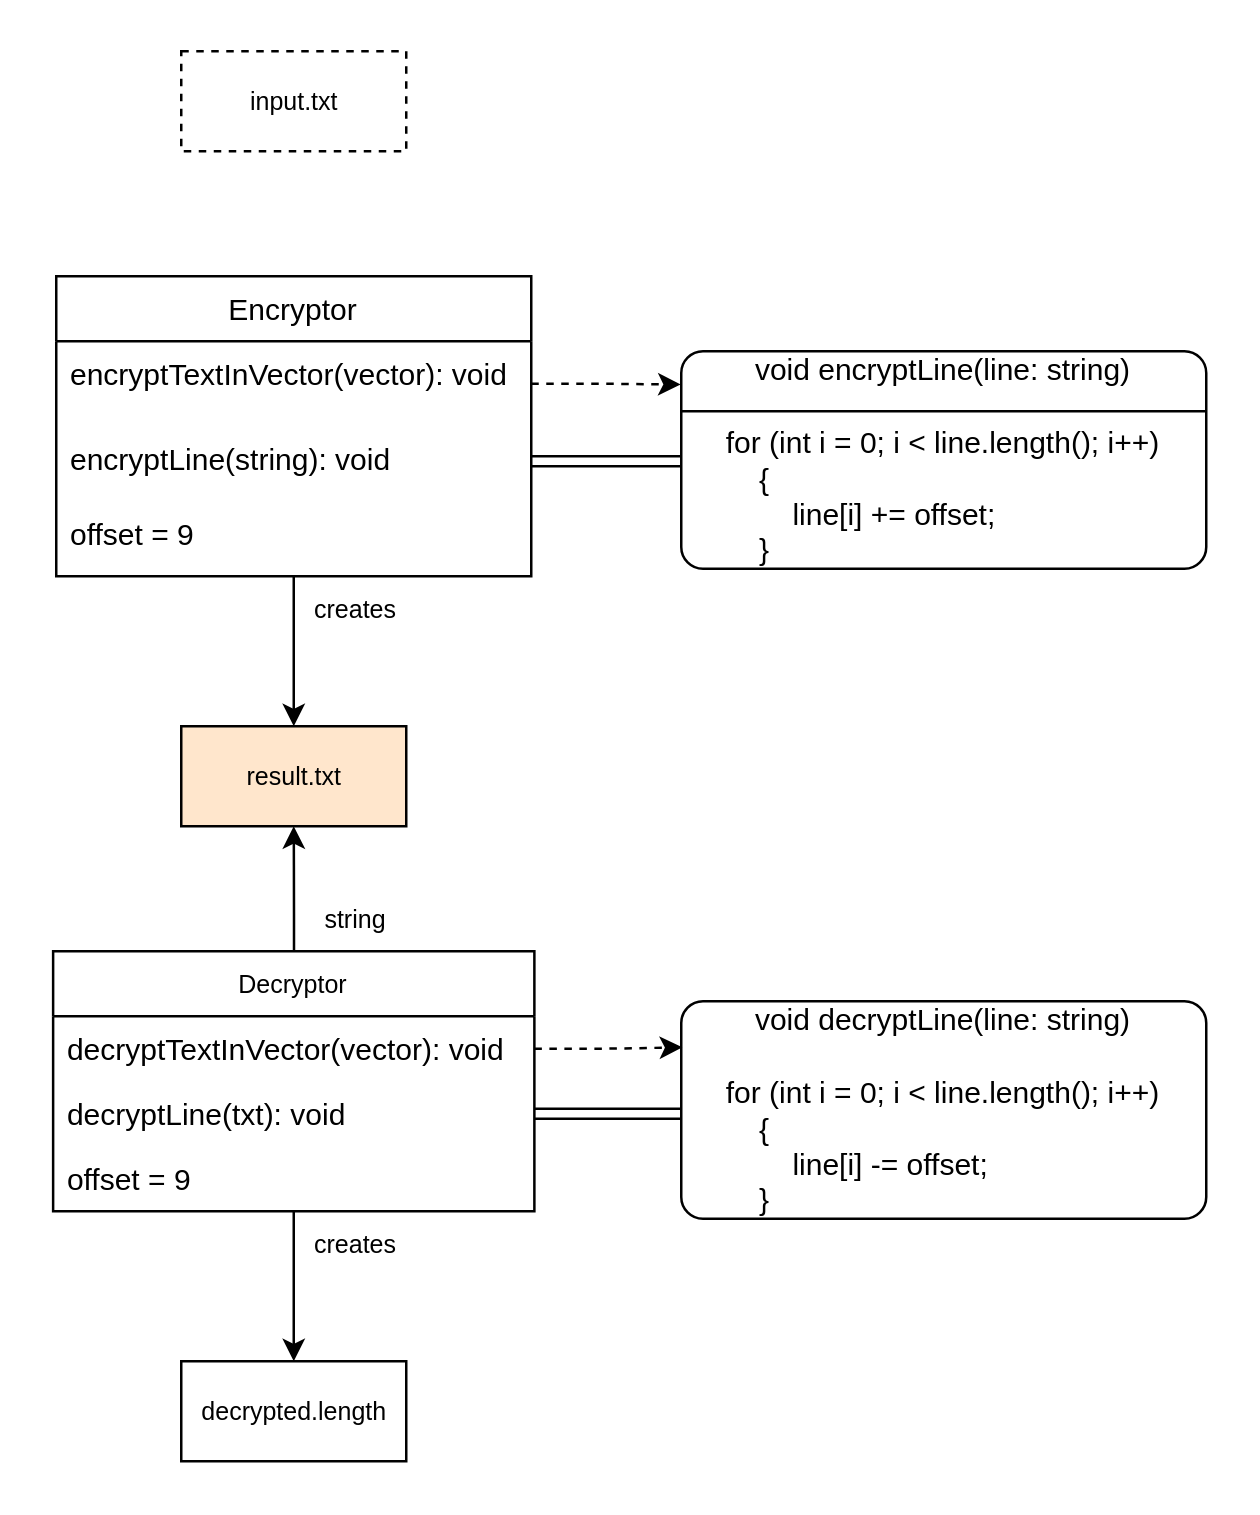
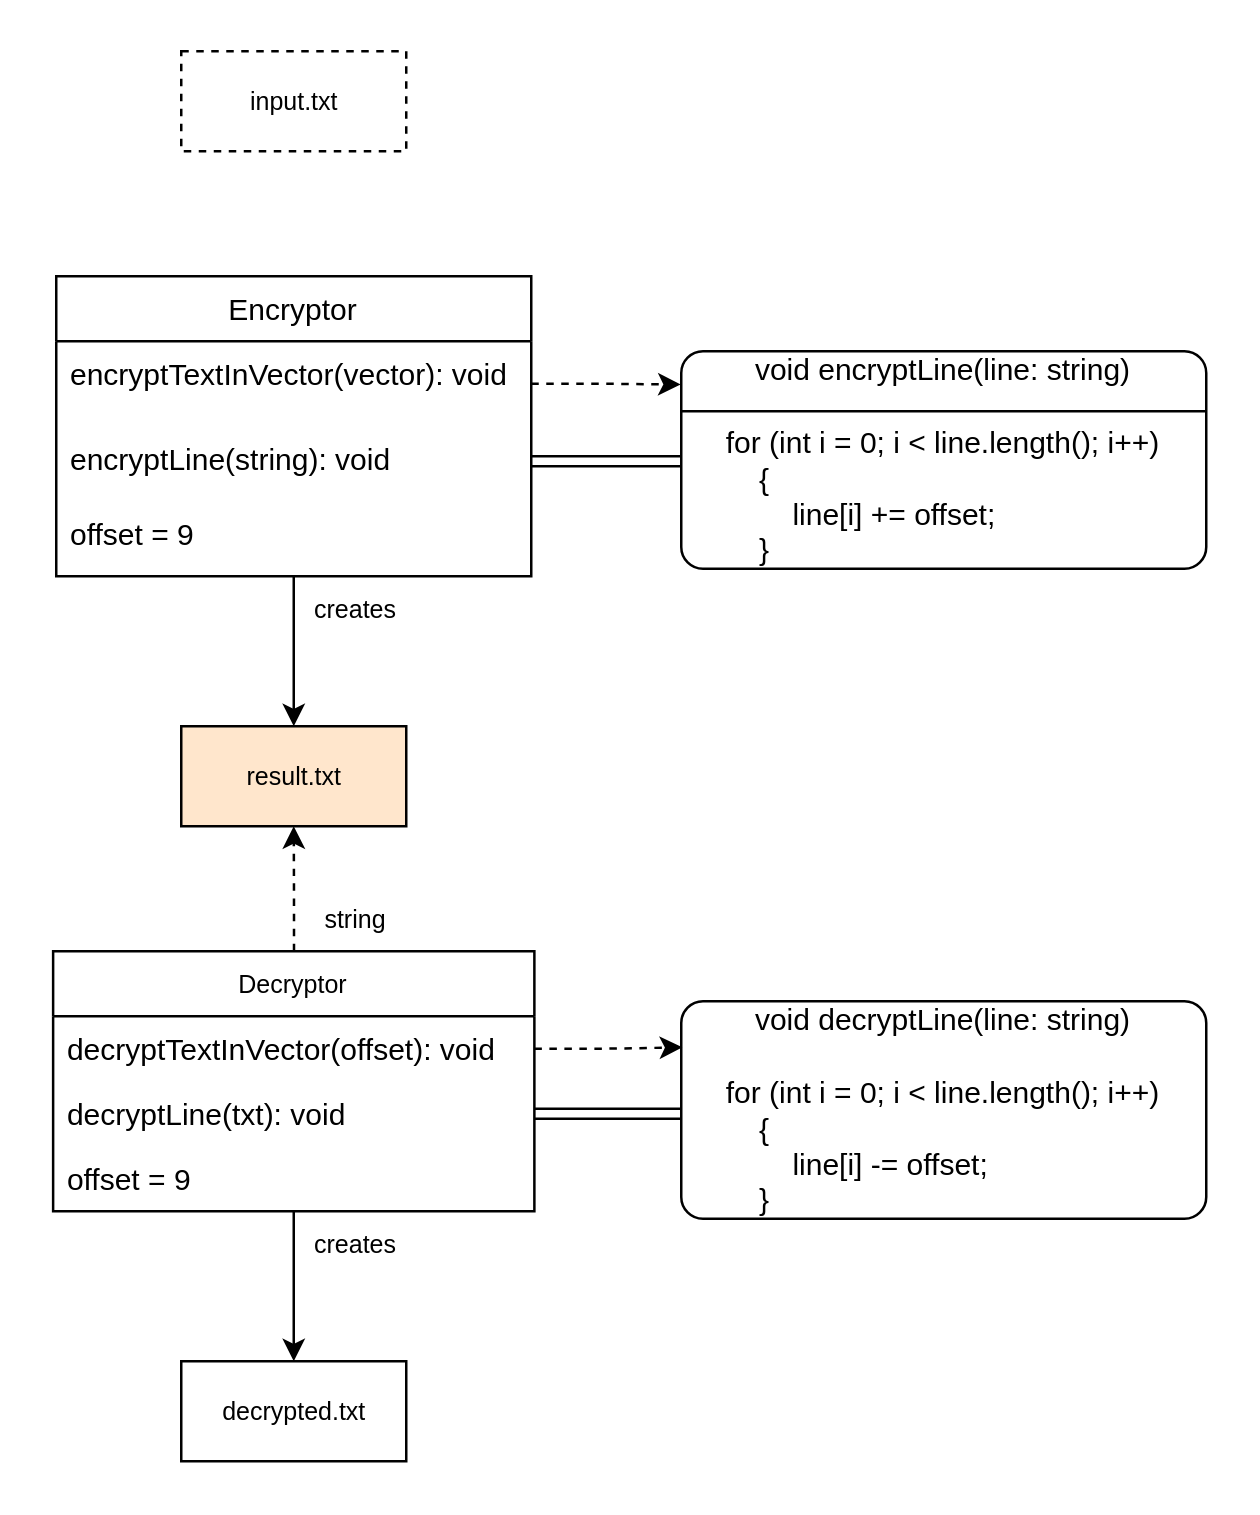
(294, 895) -> (294, 895)
(332, 1050) -> (332, 1050)
(295, 1411) -> (295, 1411)
